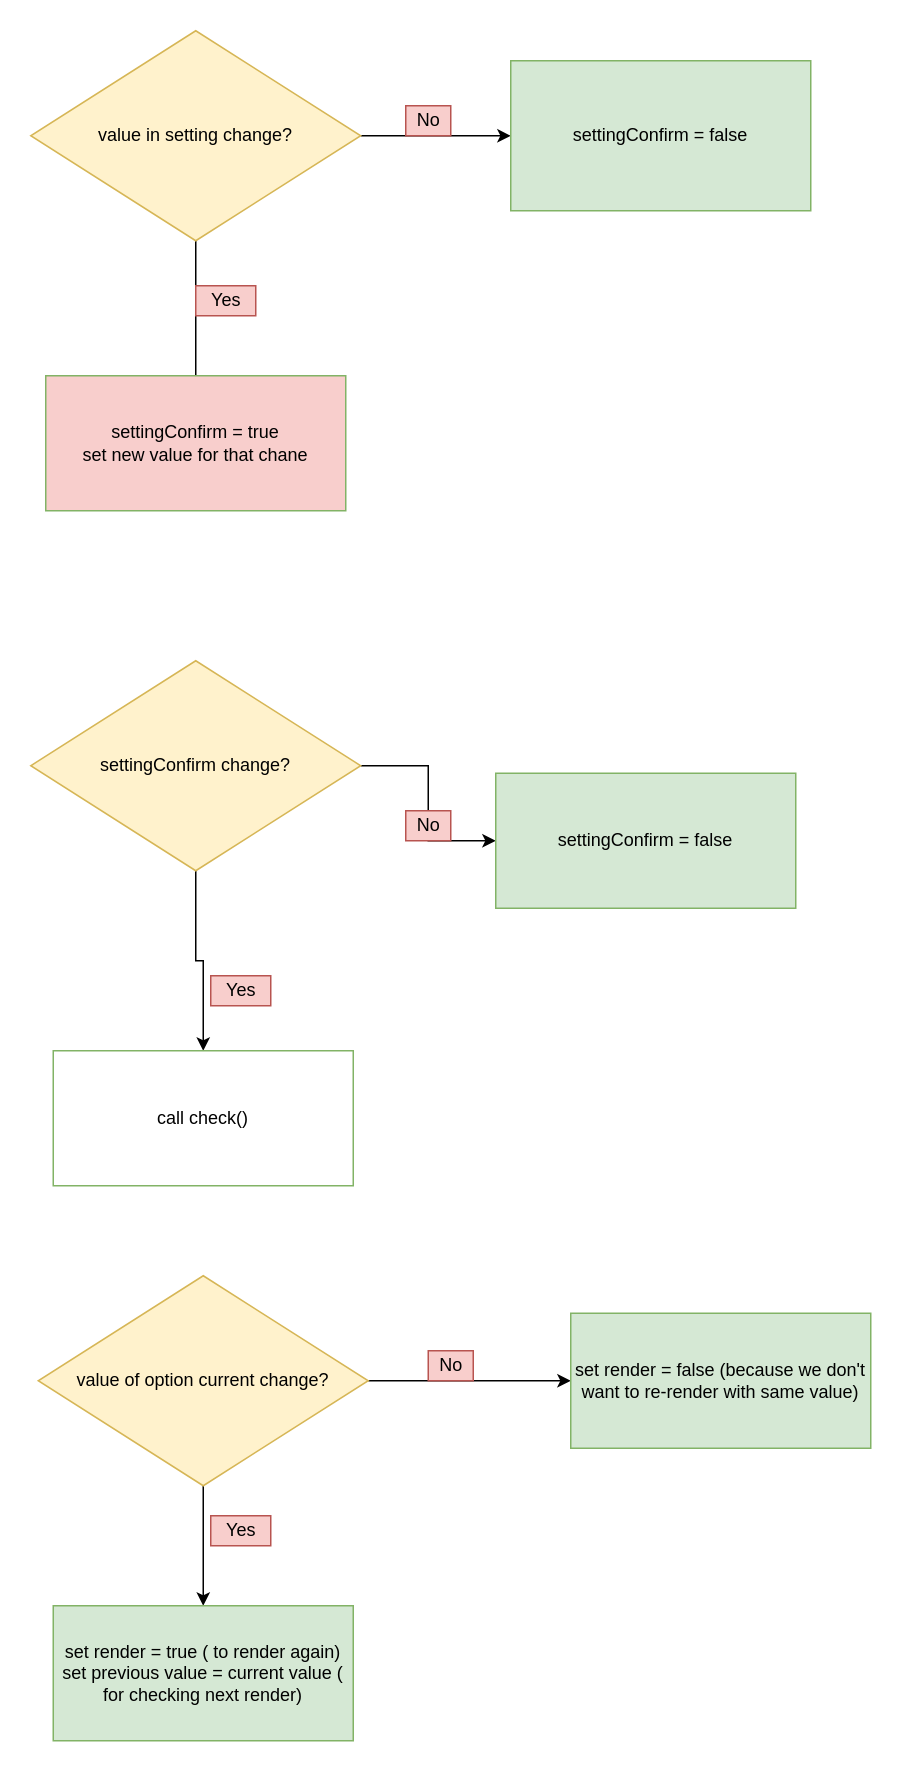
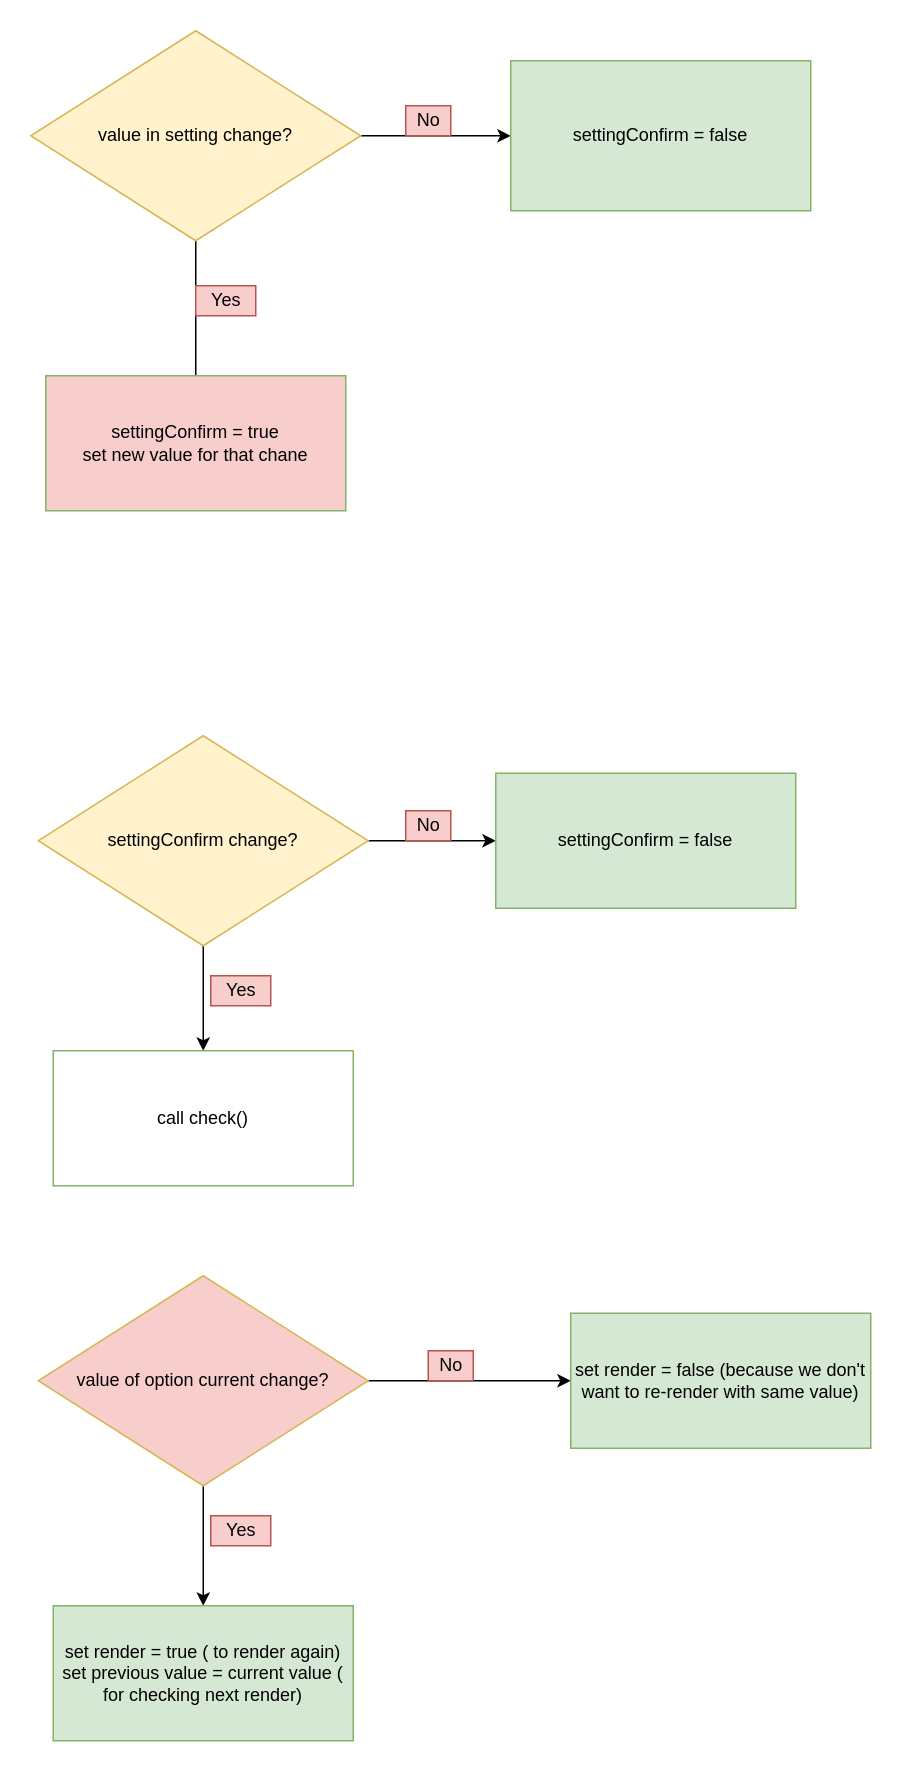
(196, 766) -> (203, 841)
(203, 1381) -> (203, 1381)
